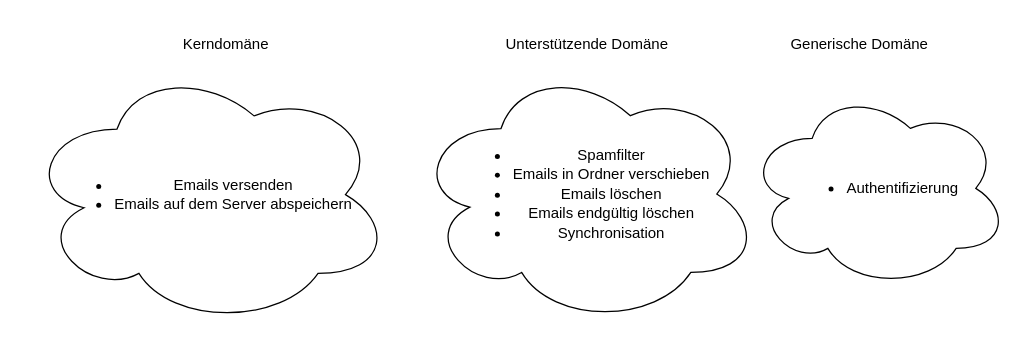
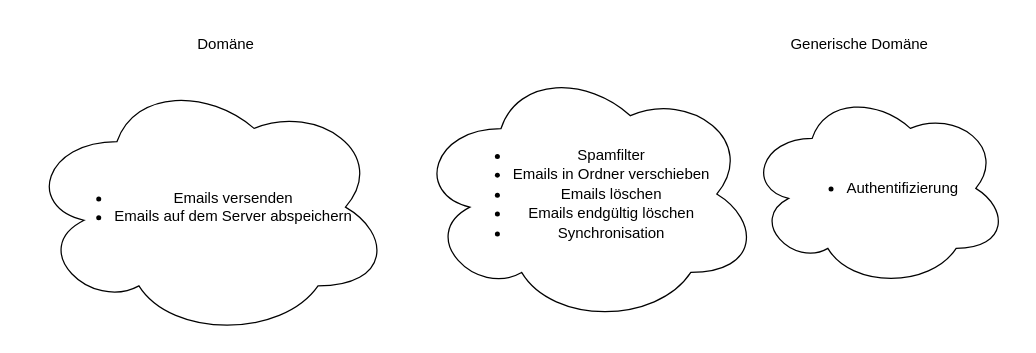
(226, 44) -> (226, 44)
(587, 44) -> none
(208, 194) -> (208, 207)
